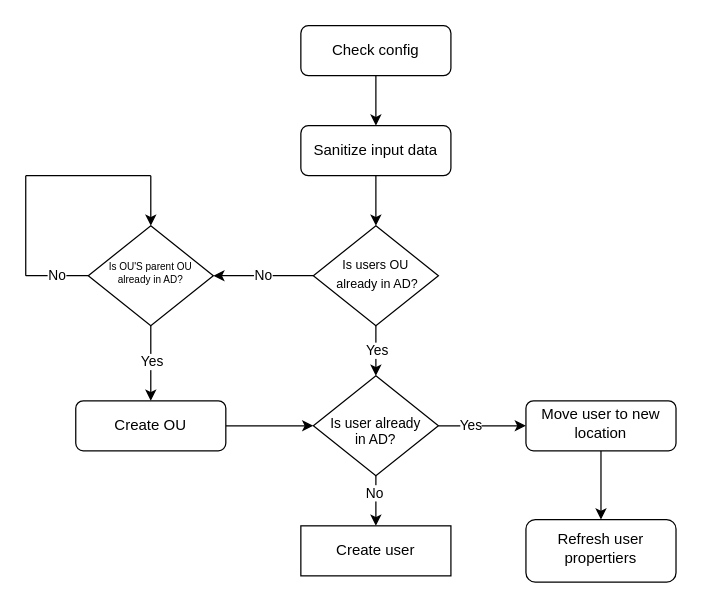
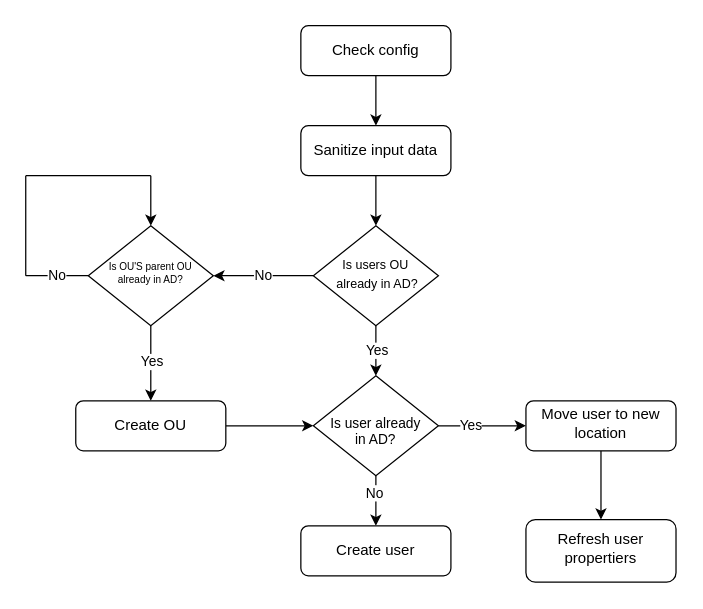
(376, 551) -> (376, 551)
